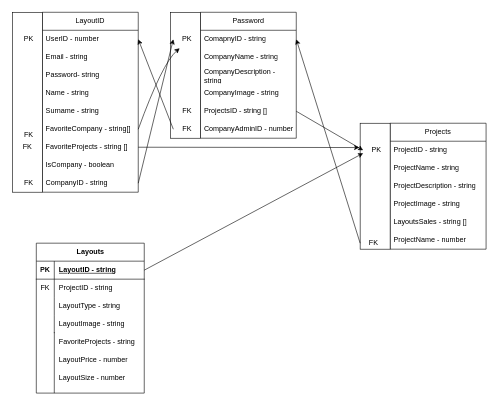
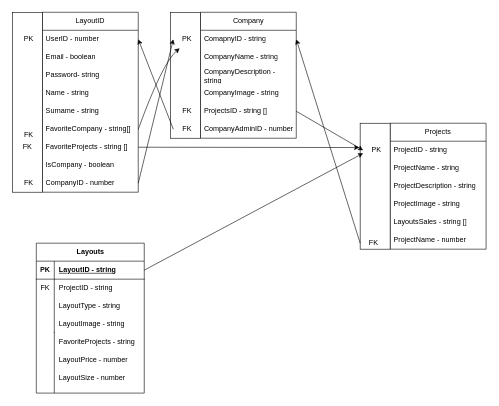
(249, 21) -> (249, 21)
(69, 57) -> (71, 57)
(79, 183) -> (80, 183)
